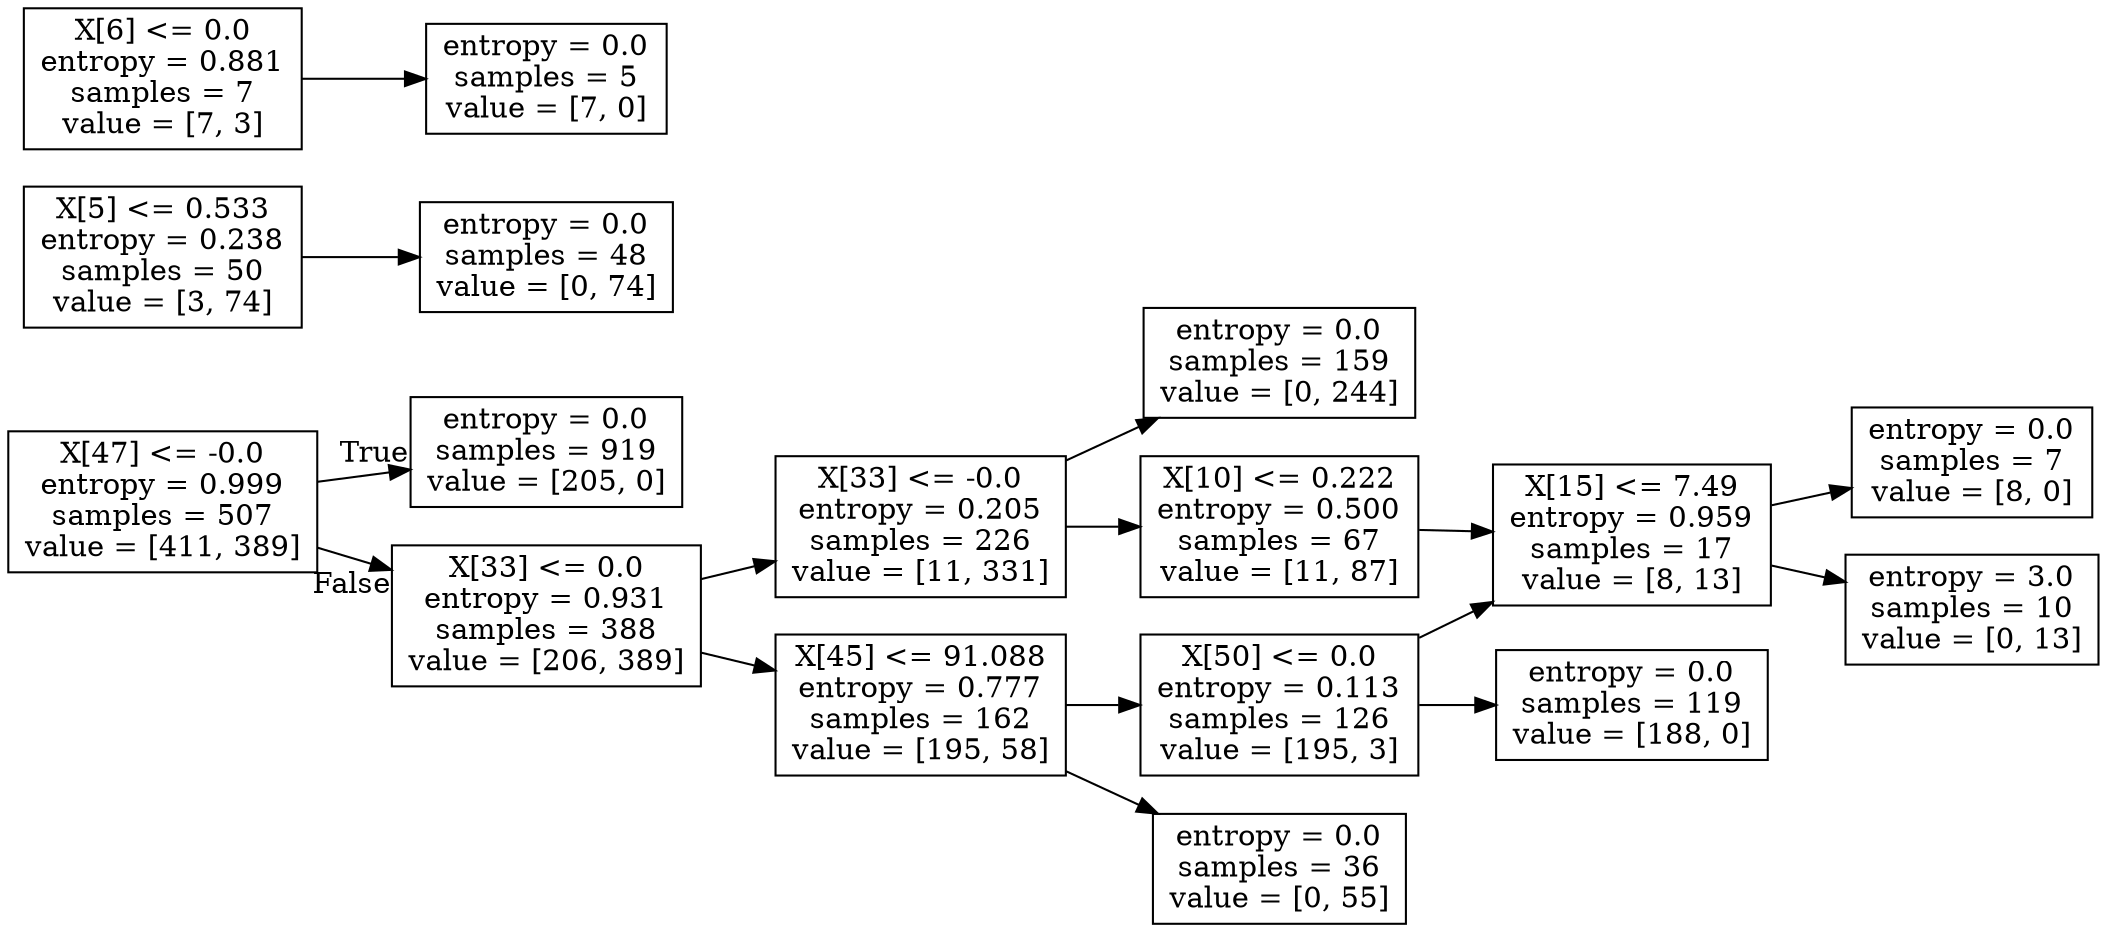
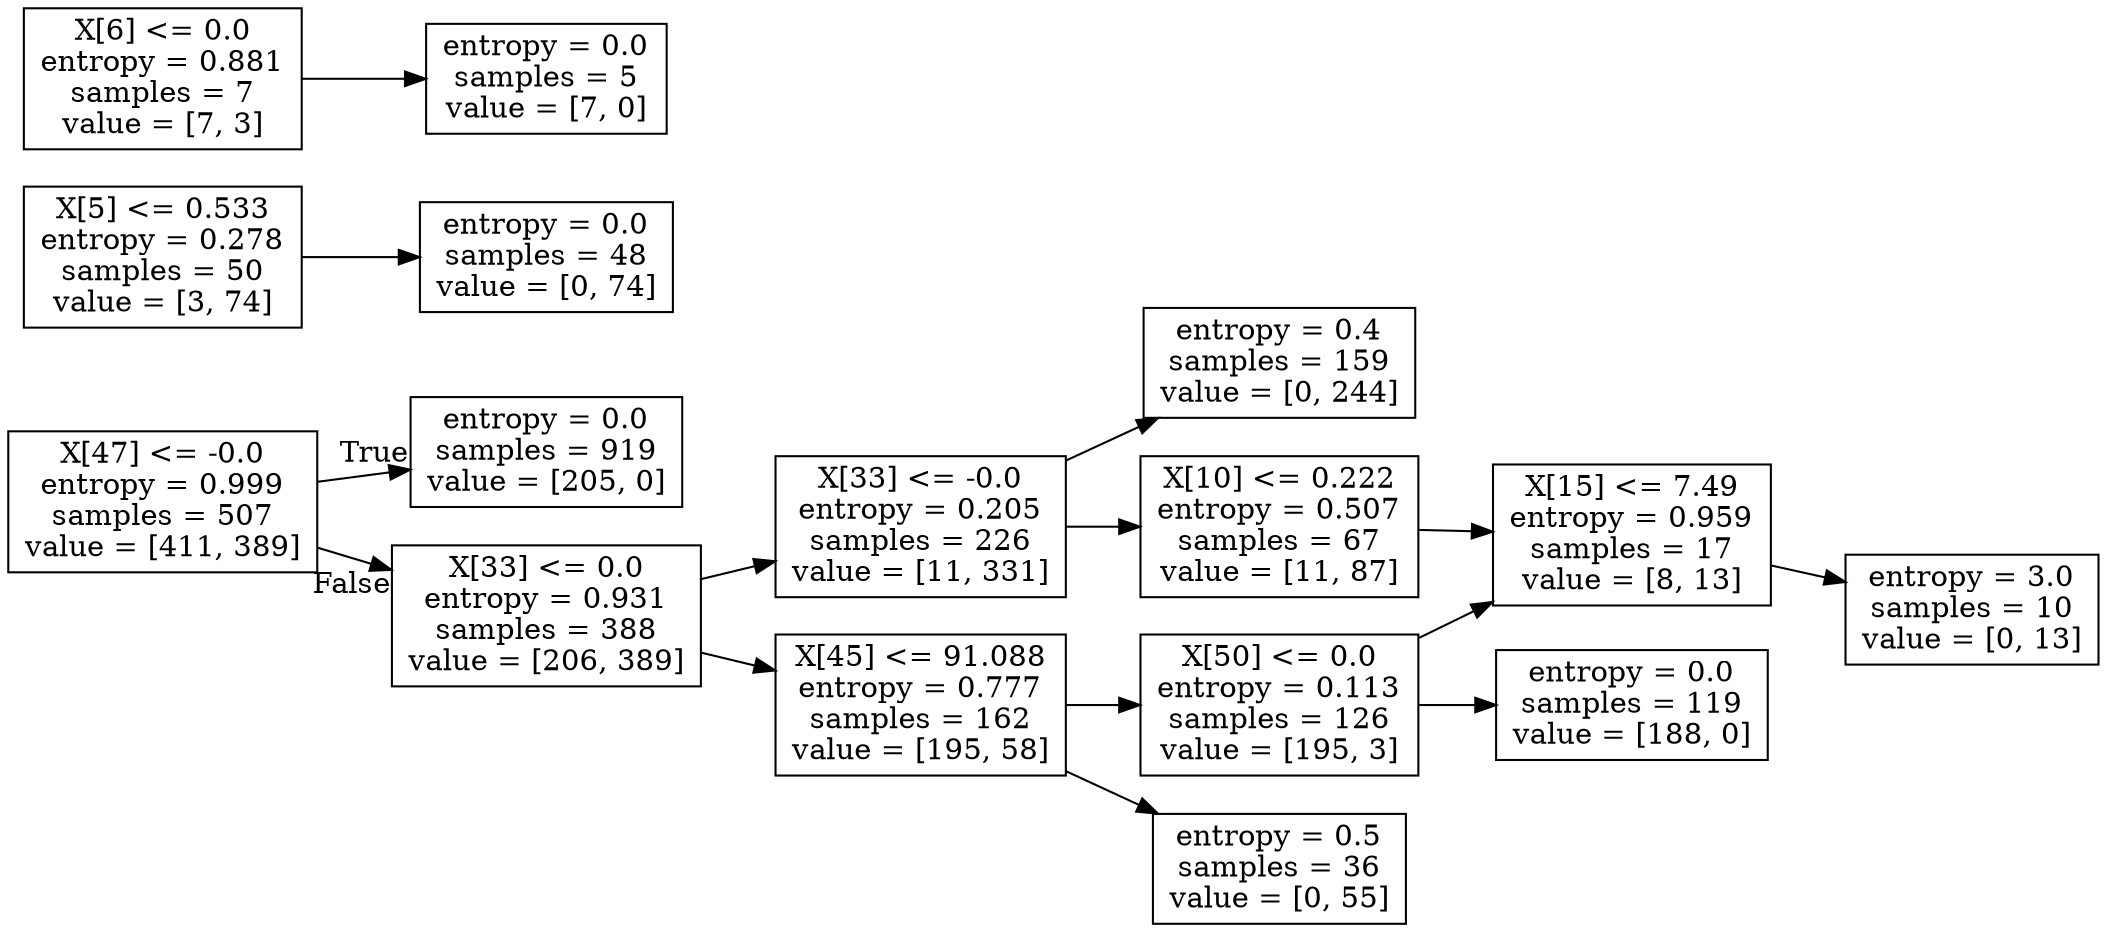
(163, 257) -> (163, 257)
(1279, 363) -> (1279, 363)
(1972, 462) -> none
(1279, 527) -> (1279, 527)
(1279, 869) -> (1279, 869)
